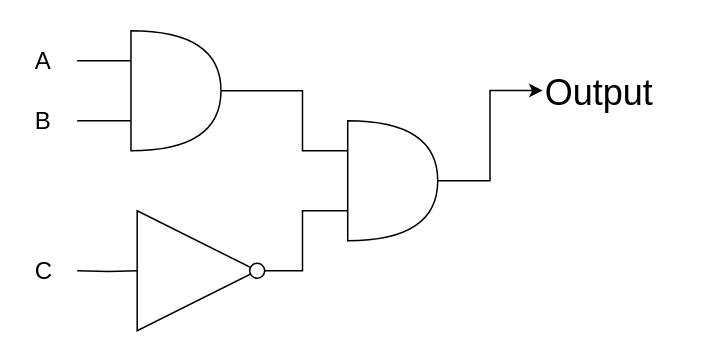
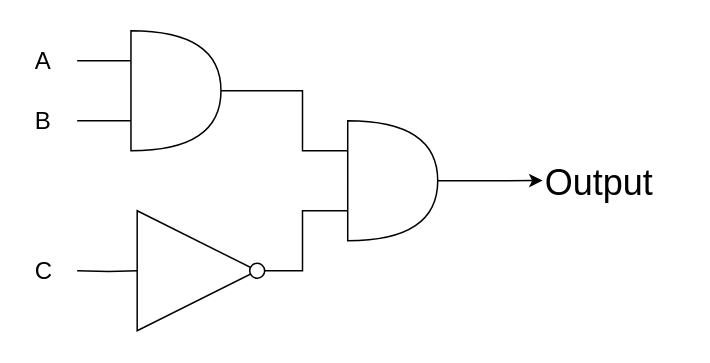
(609, 91) -> (609, 181)
